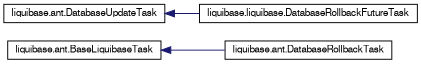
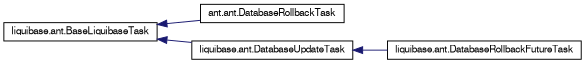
(308, 13) -> (484, 50)
none -> (179, 41)
(308, 50) -> (272, 13)
